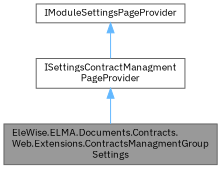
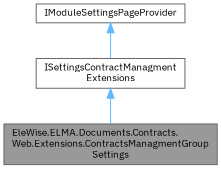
(111, 73) -> (111, 73)
